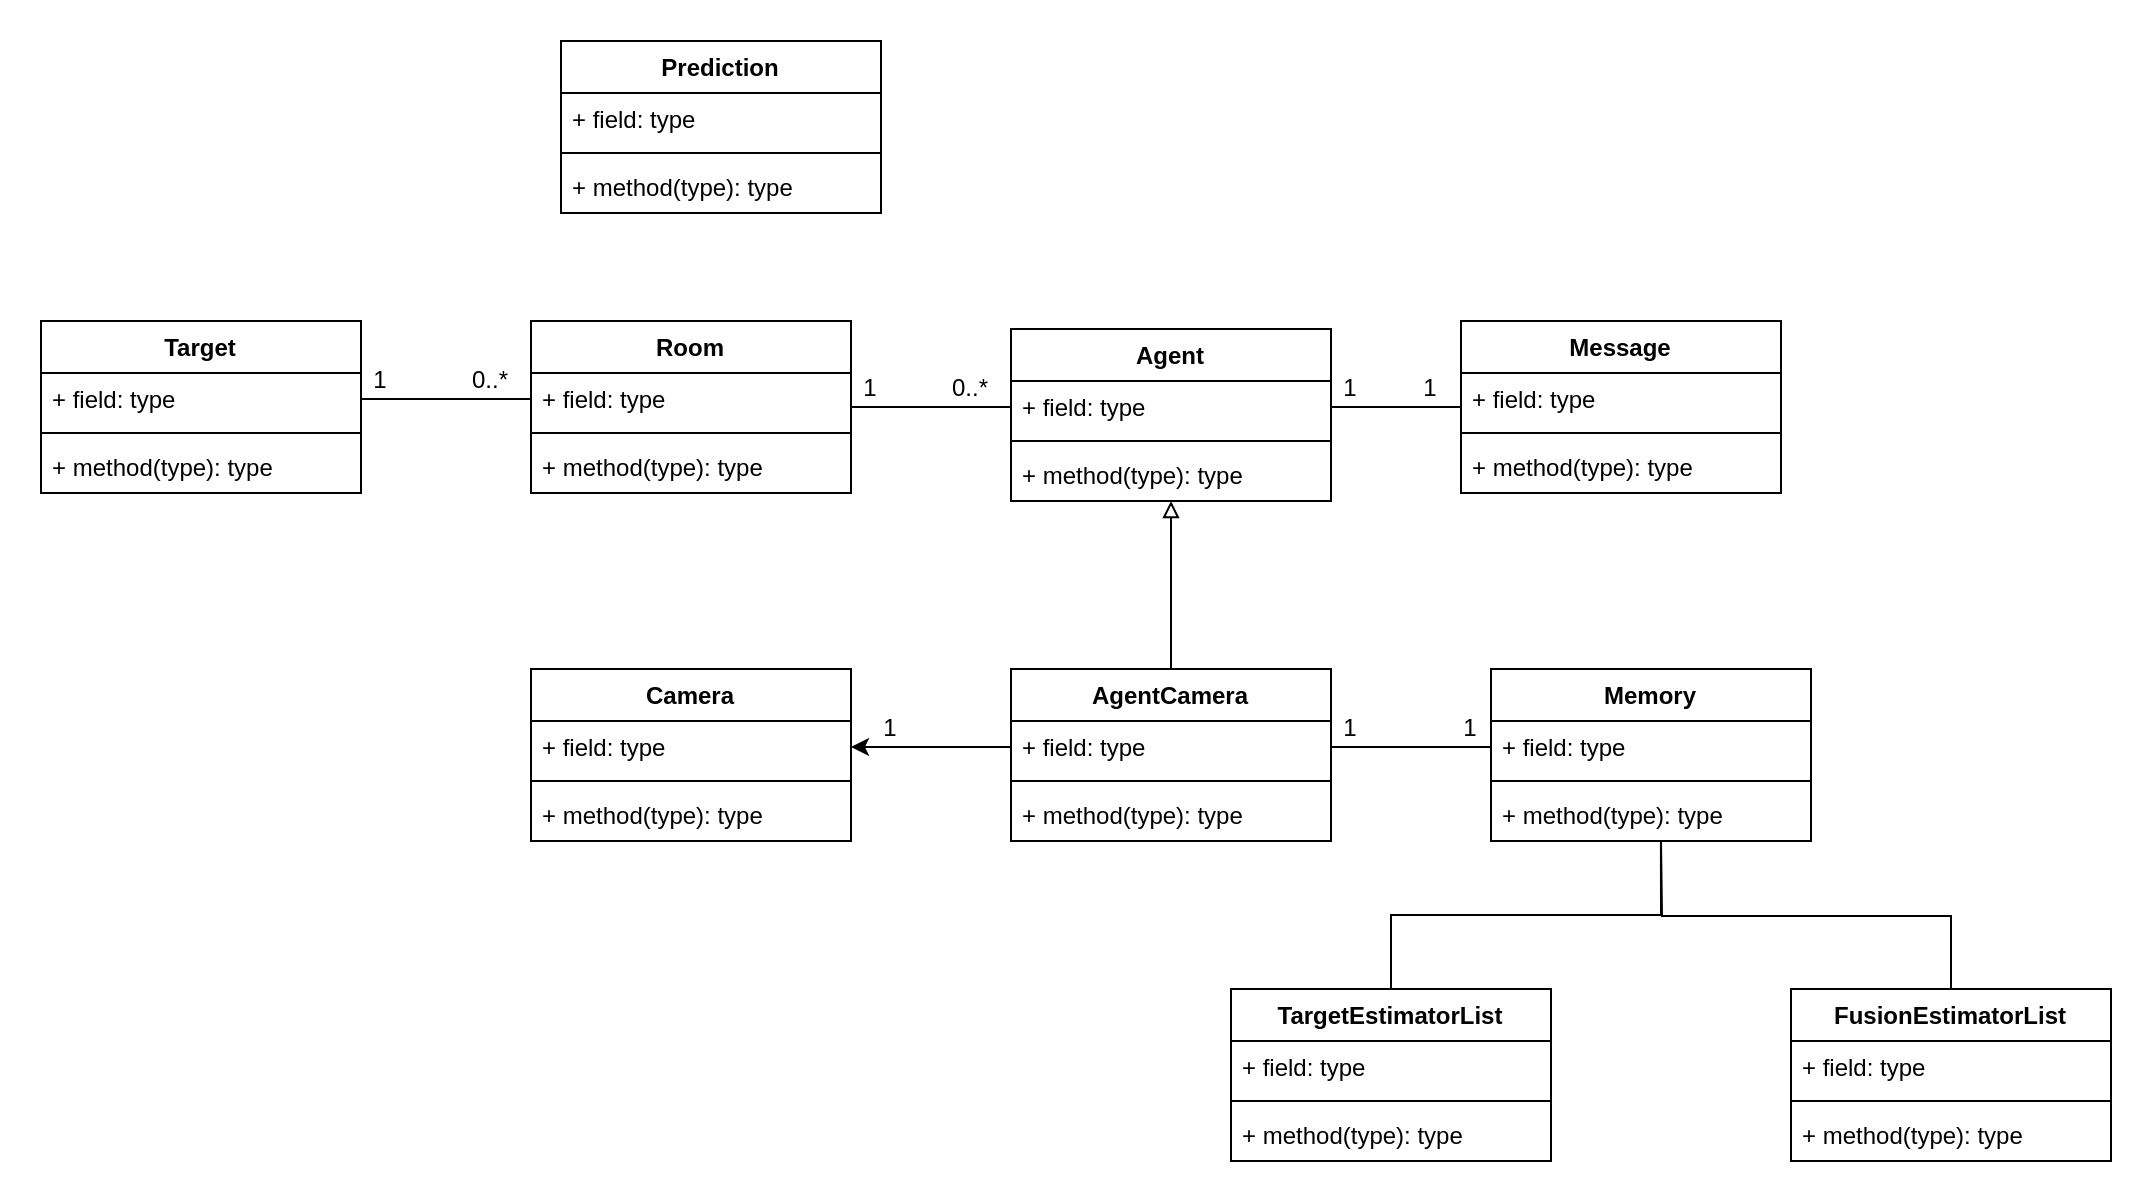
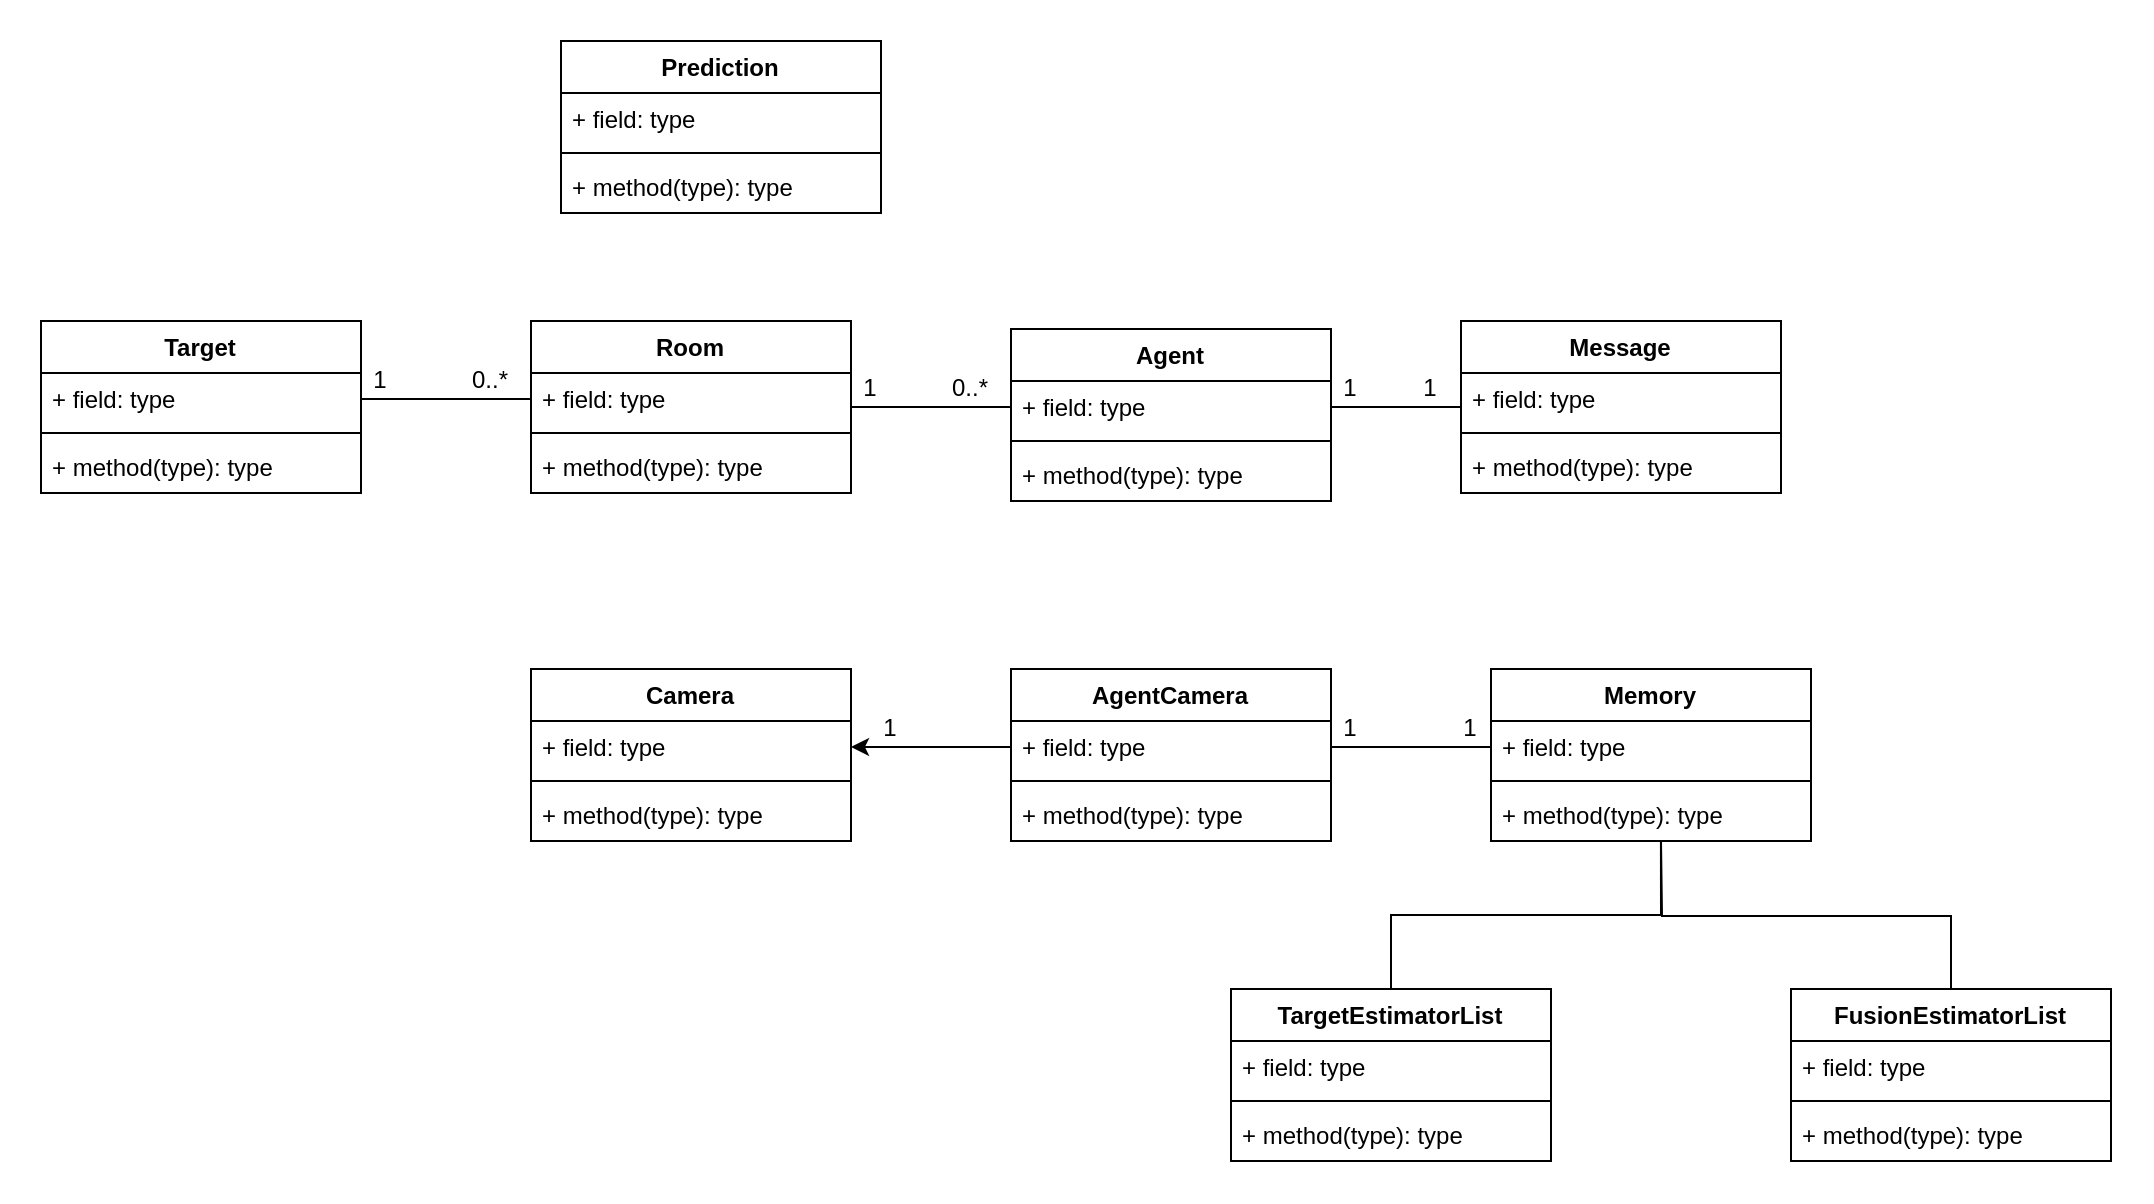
(1171, 594) -> none
